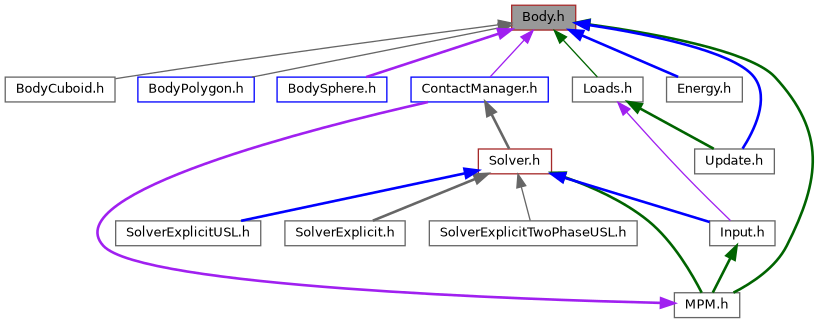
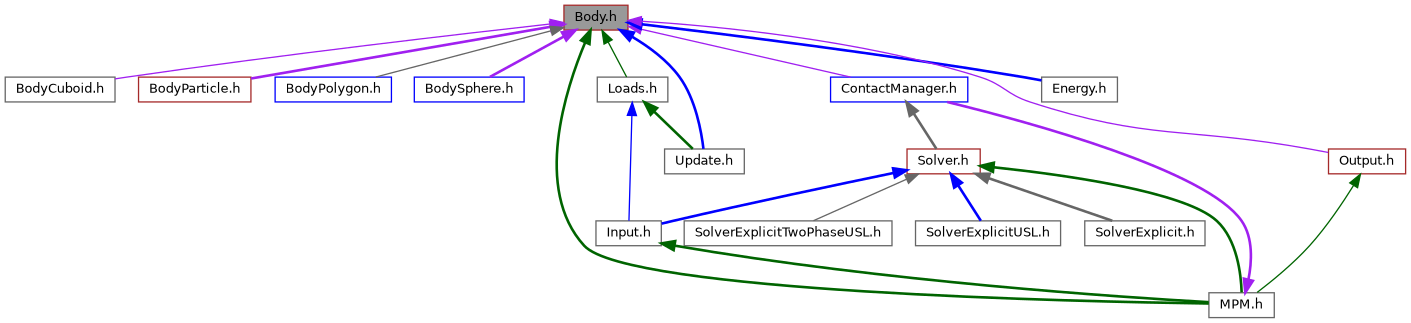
(307, 51) -> (332, 50)
none -> (195, 90)
none -> (1367, 161)
(677, 167) -> (630, 168)
